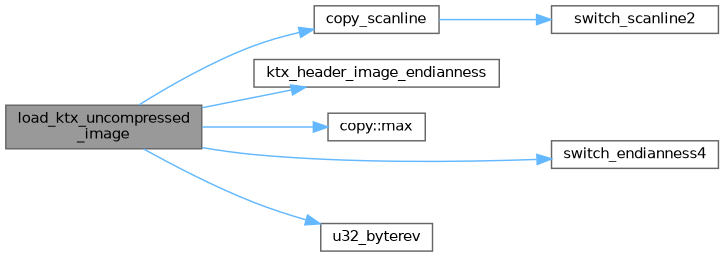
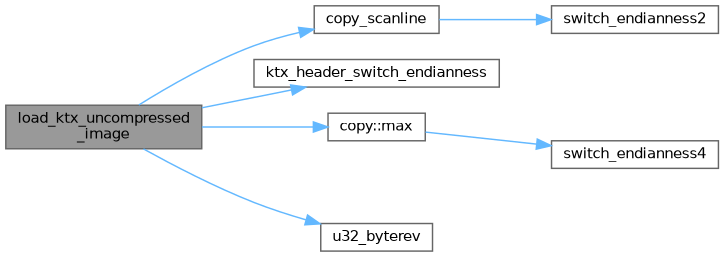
(635, 20) -> (635, 20)
(377, 73) -> (377, 73)
(369, 161) -> (481, 138)
